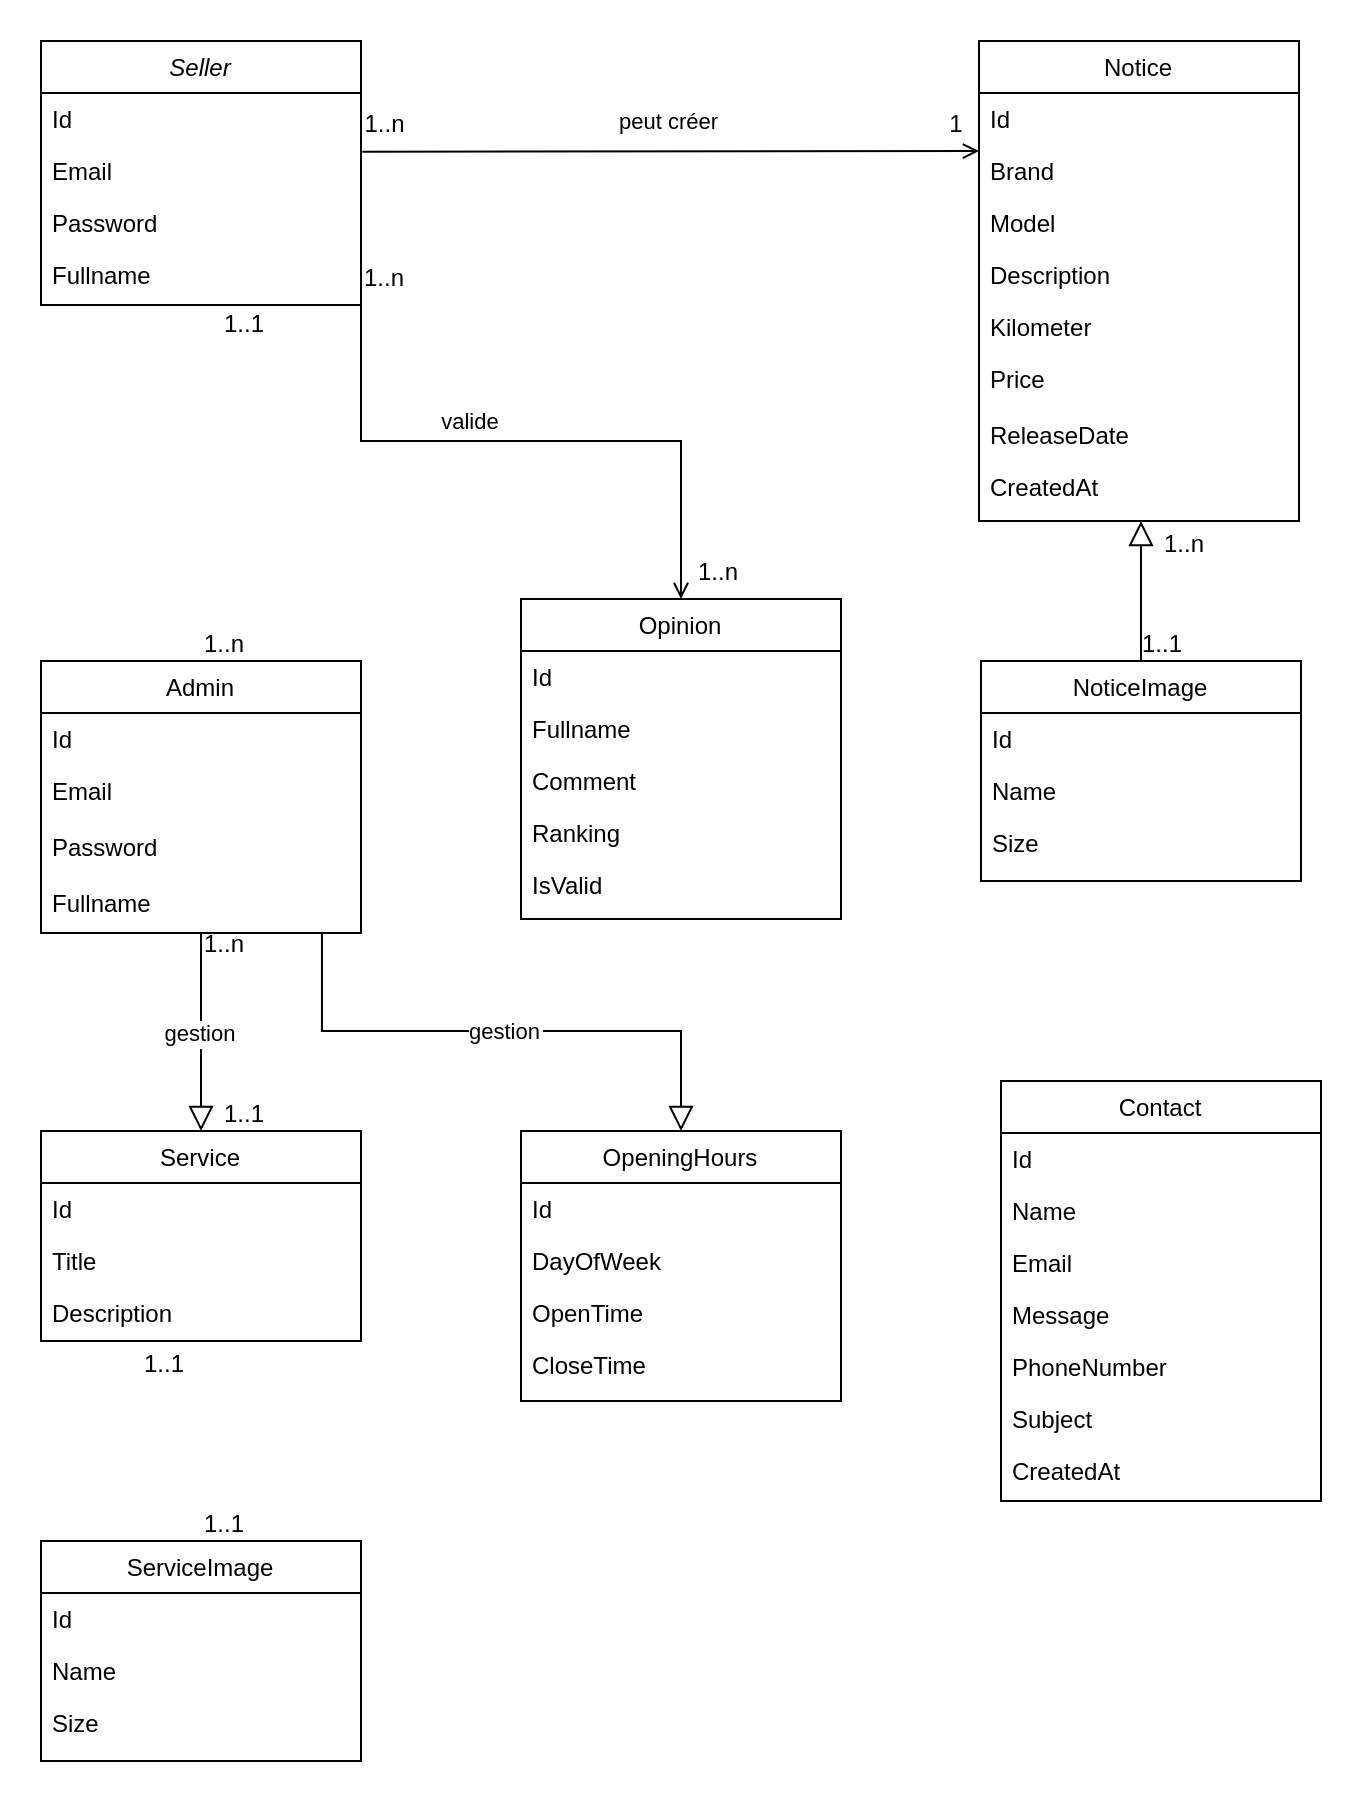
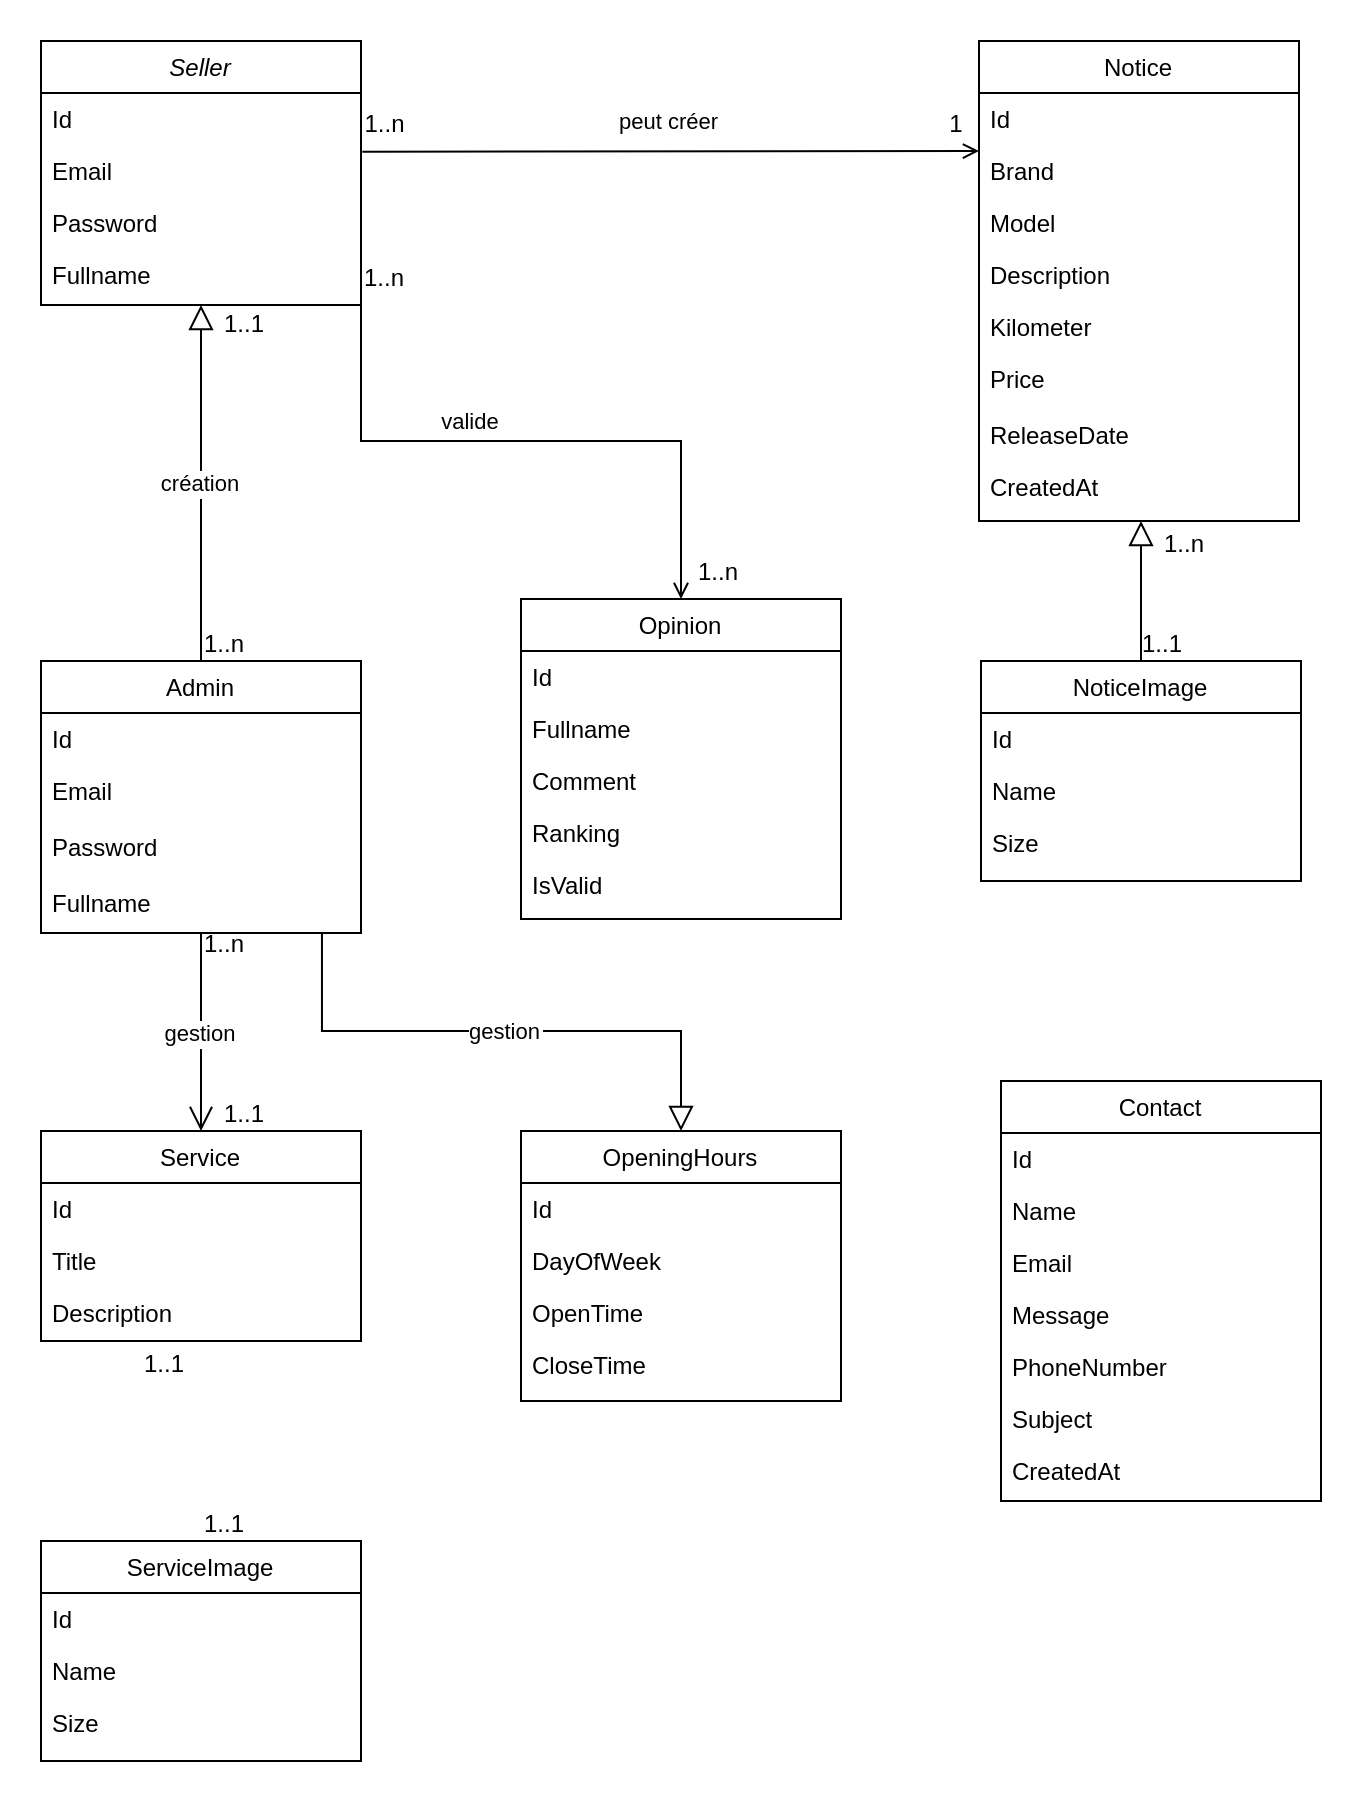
none -> (201, 497)
(201, 1105) -> (201, 1114)
